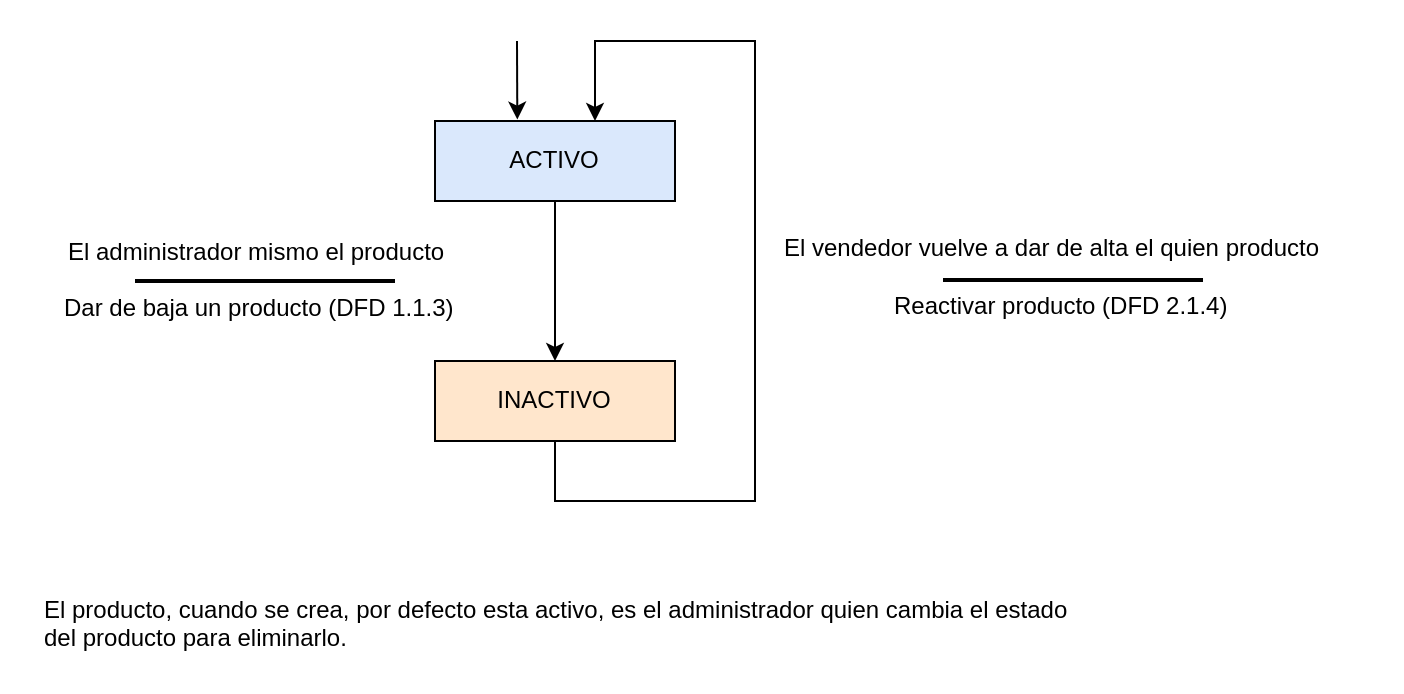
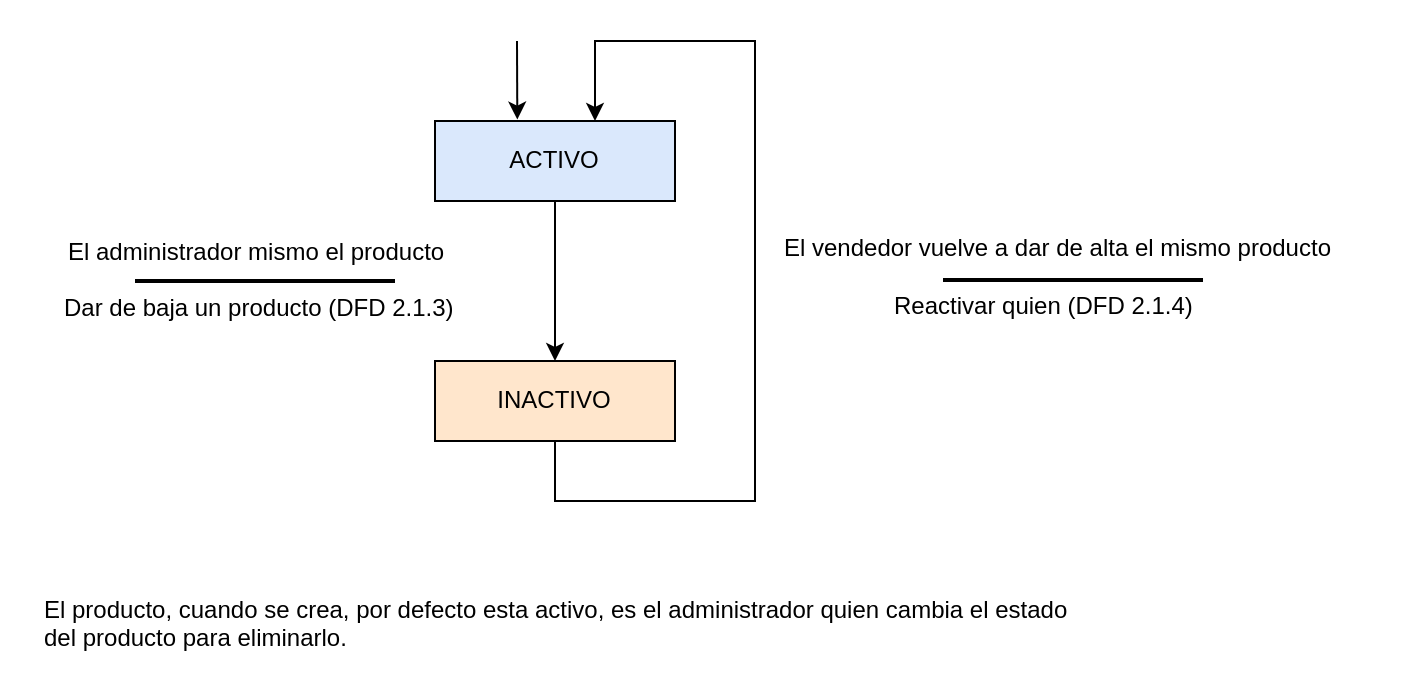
(1077, 249) -> (1077, 249)
(1078, 307) -> (1055, 307)
(275, 309) -> (275, 309)
